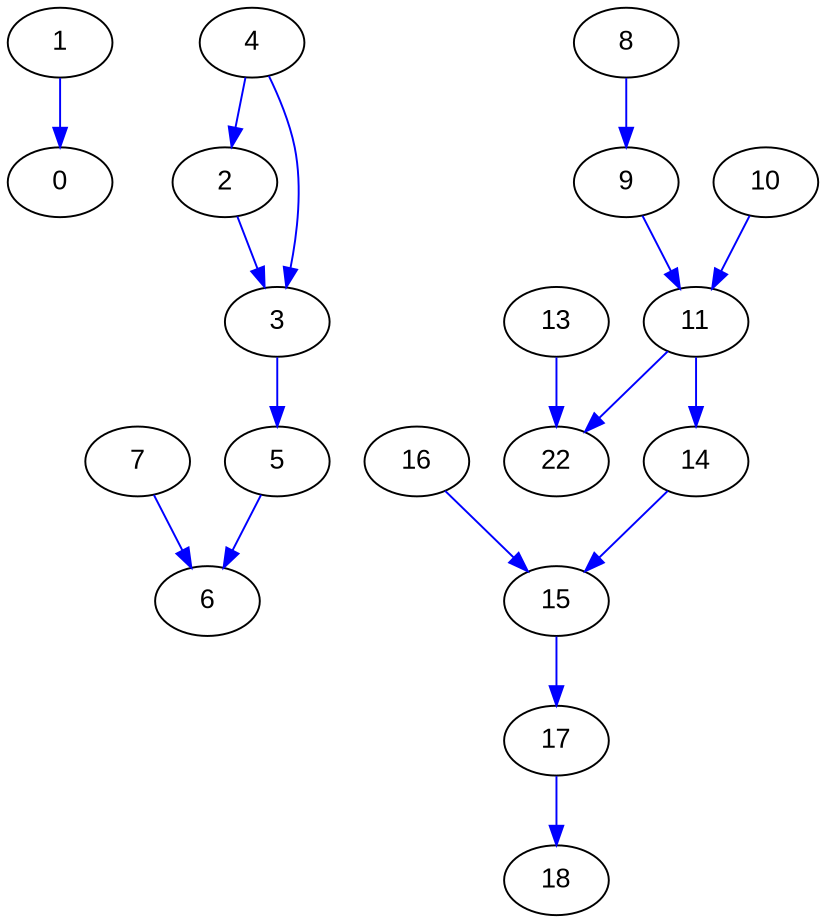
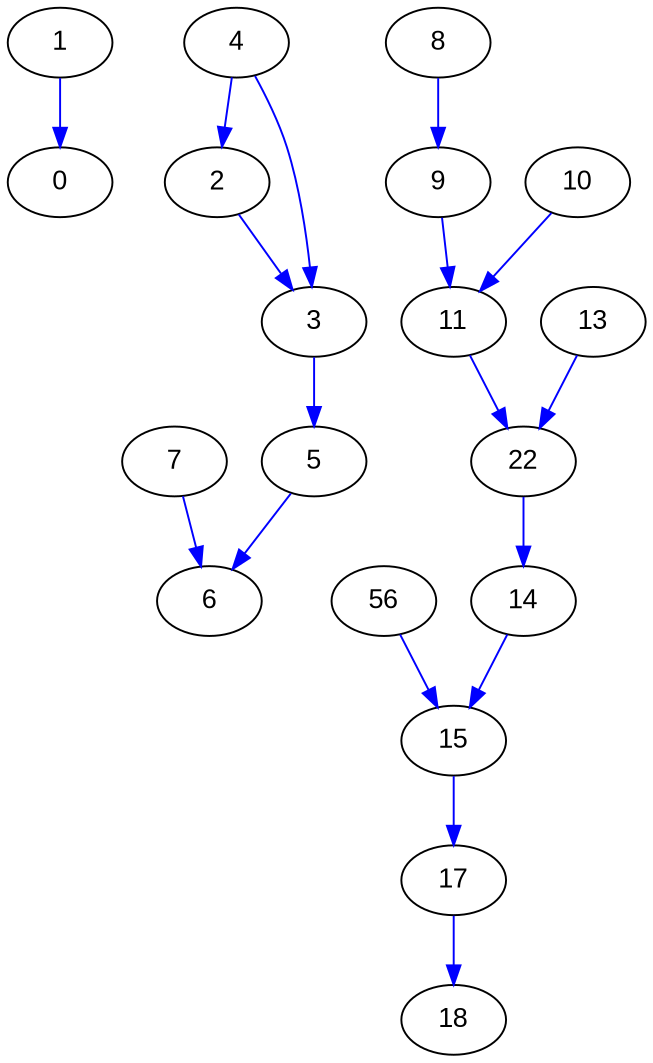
(696, 382) -> (524, 522)
(417, 461) -> (384, 601)
